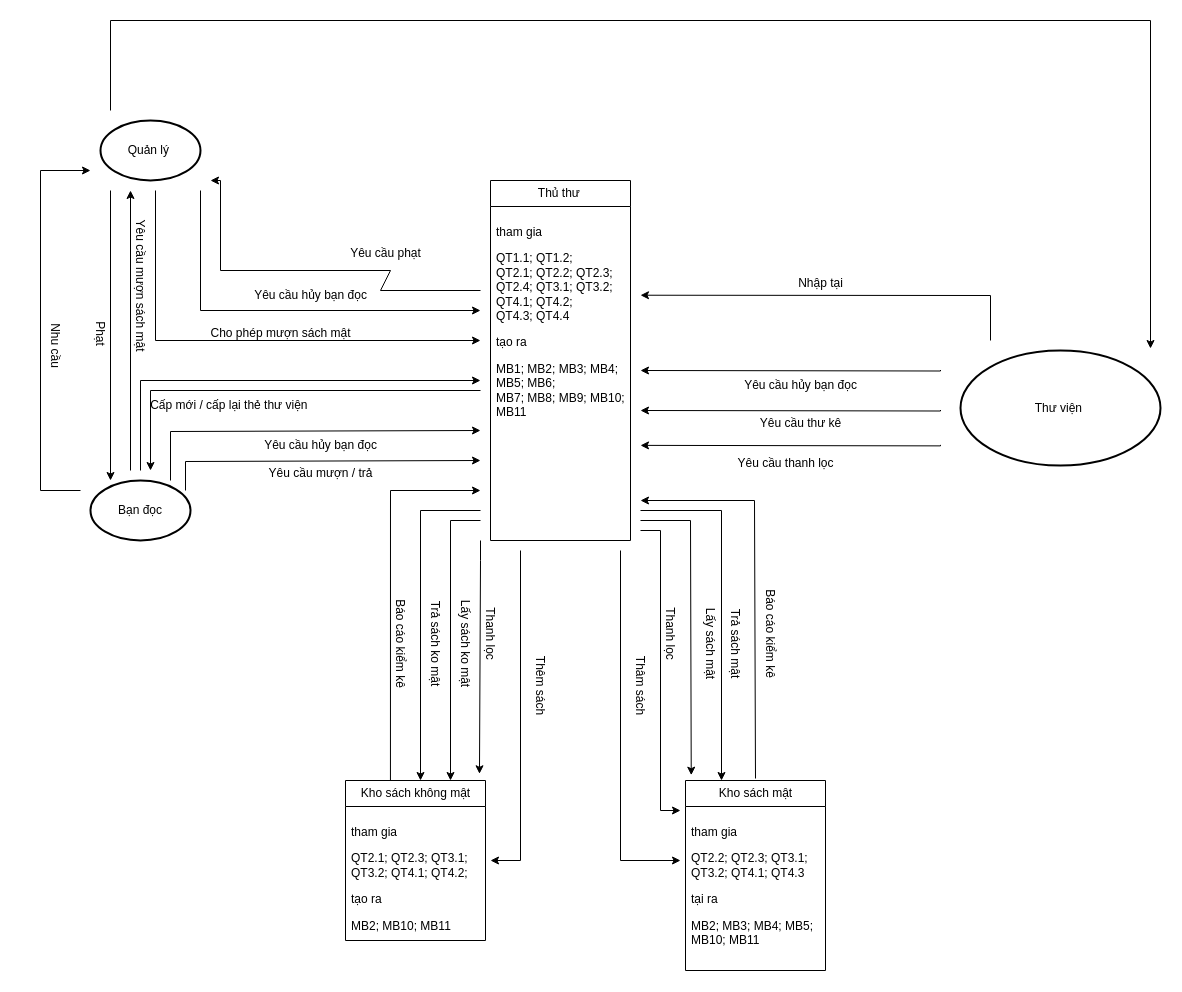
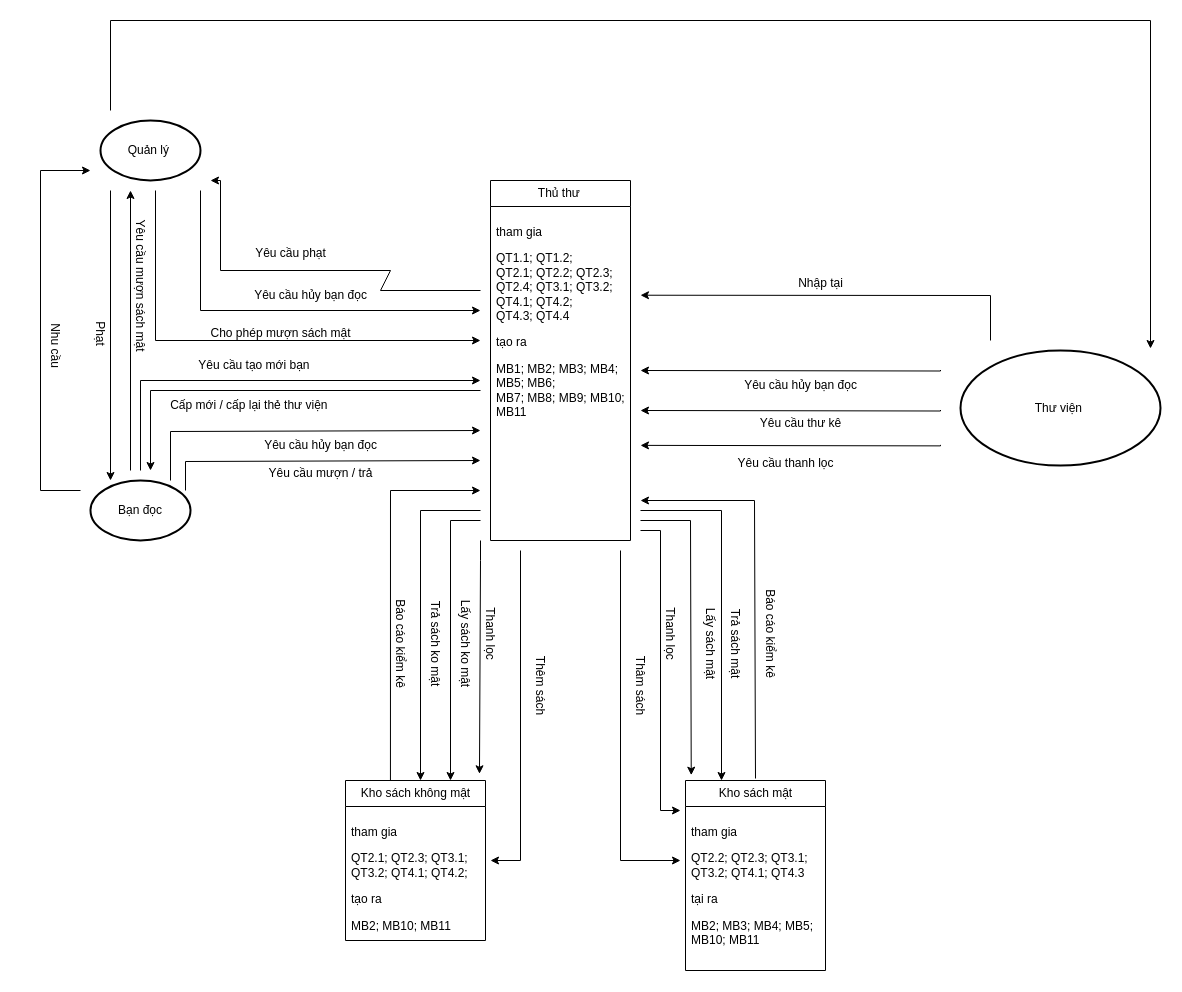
(386, 254) -> (291, 254)
none -> (256, 366)
(231, 406) -> (251, 406)
